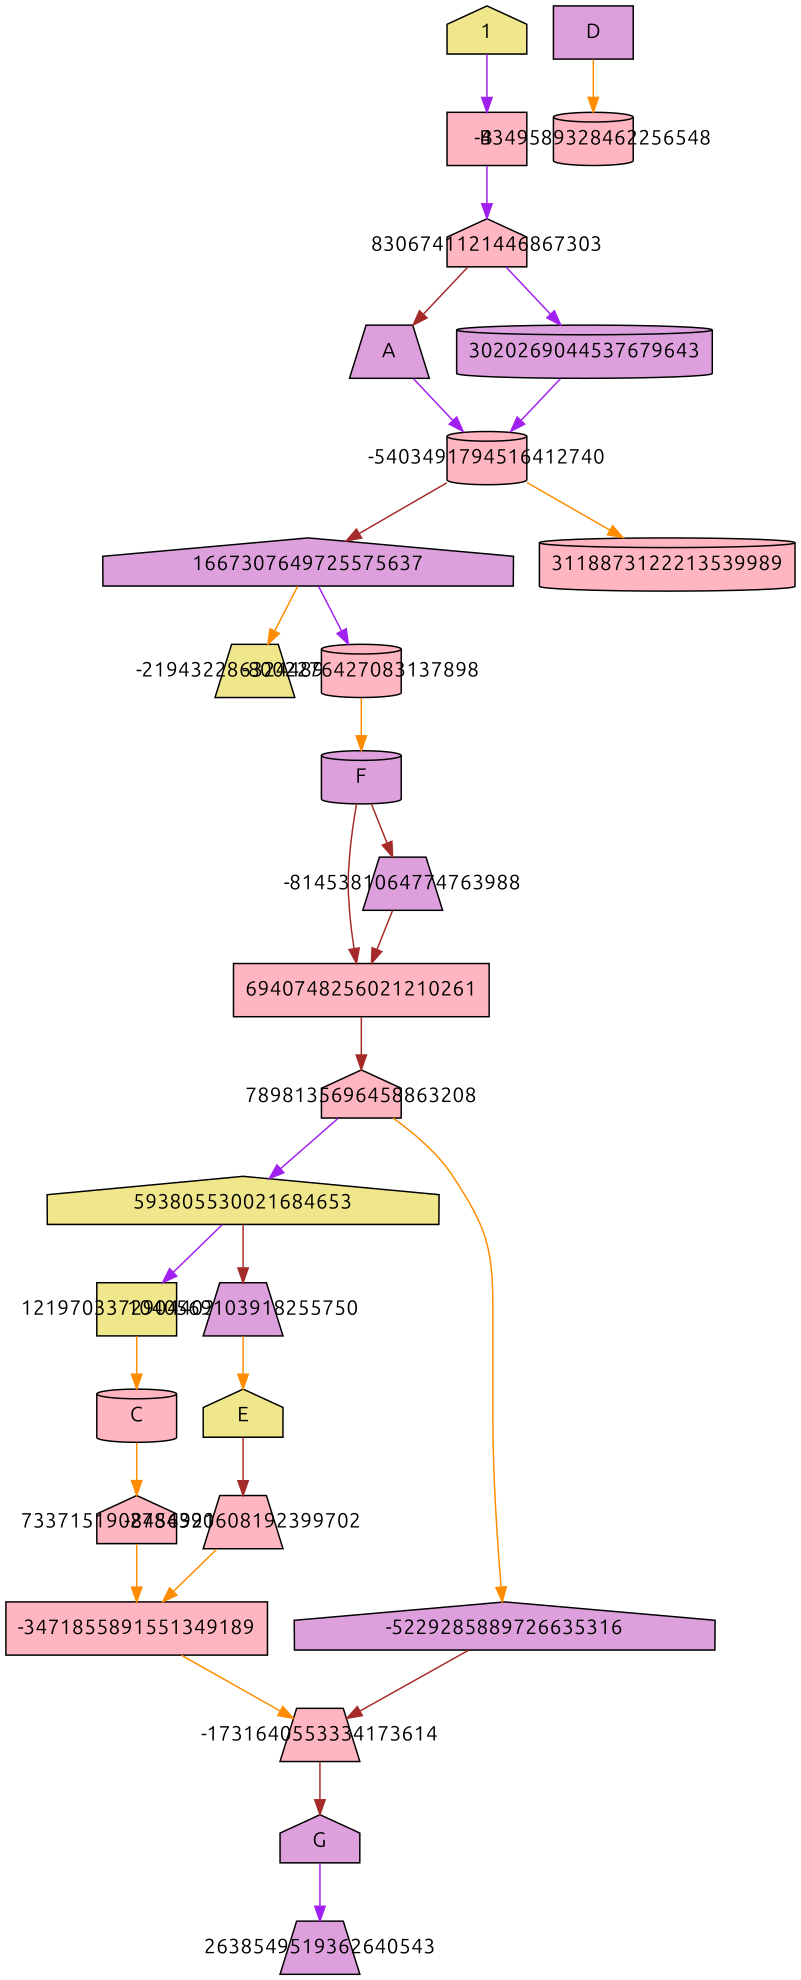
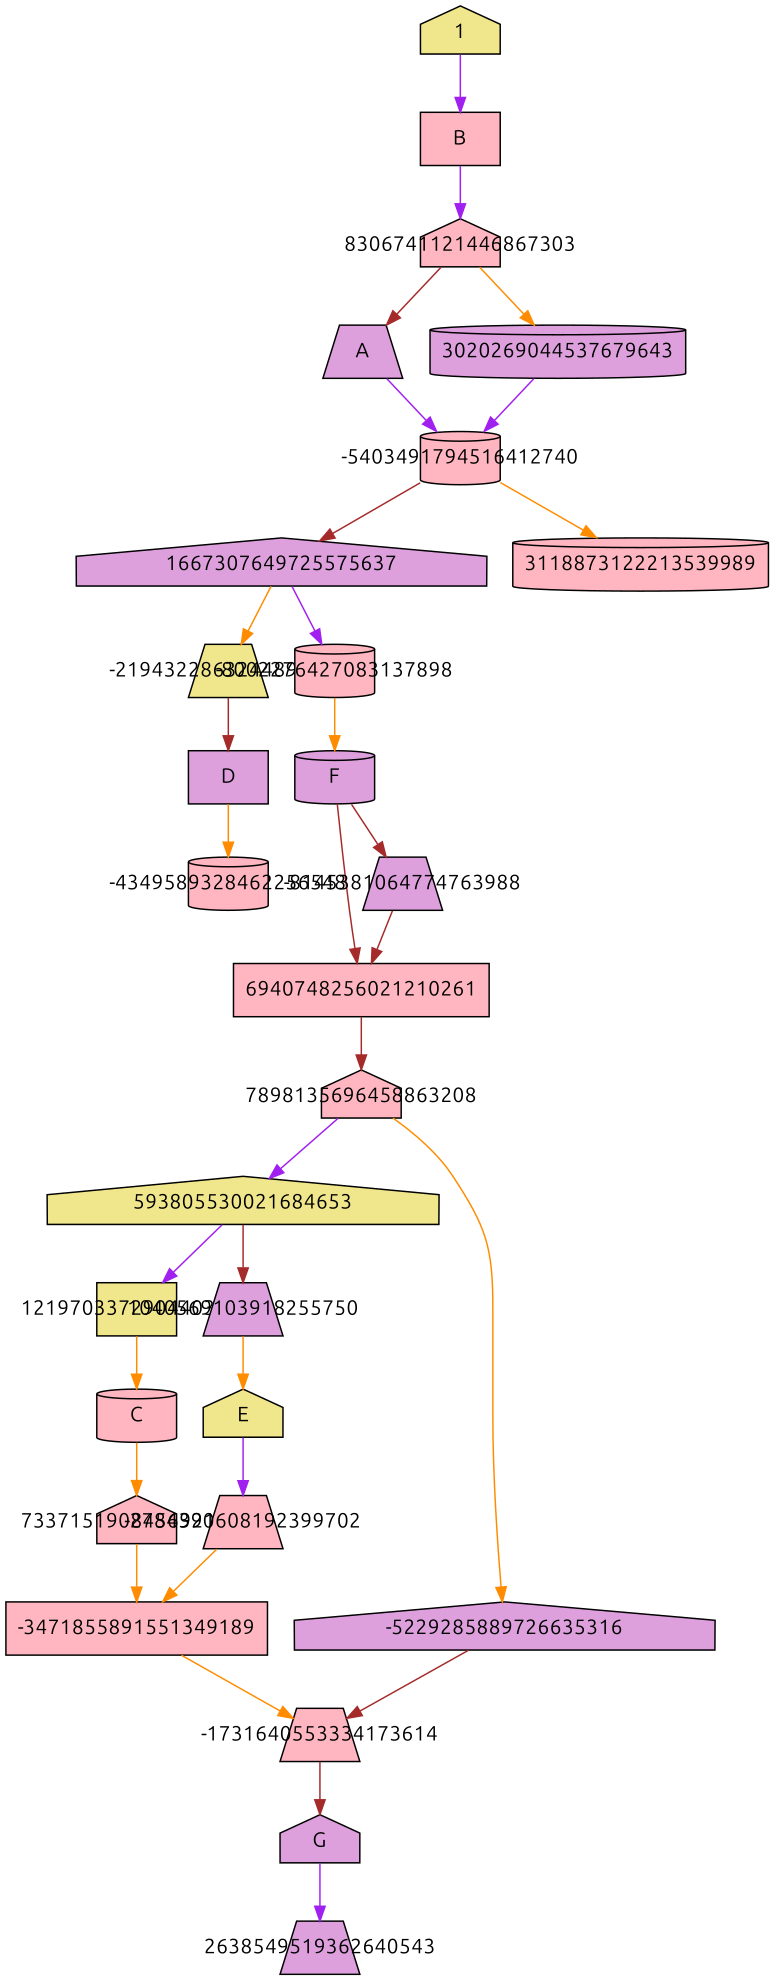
(528, 291) -> (502, 291)
none -> (228, 717)
(243, 1459) -> (243, 1459)
